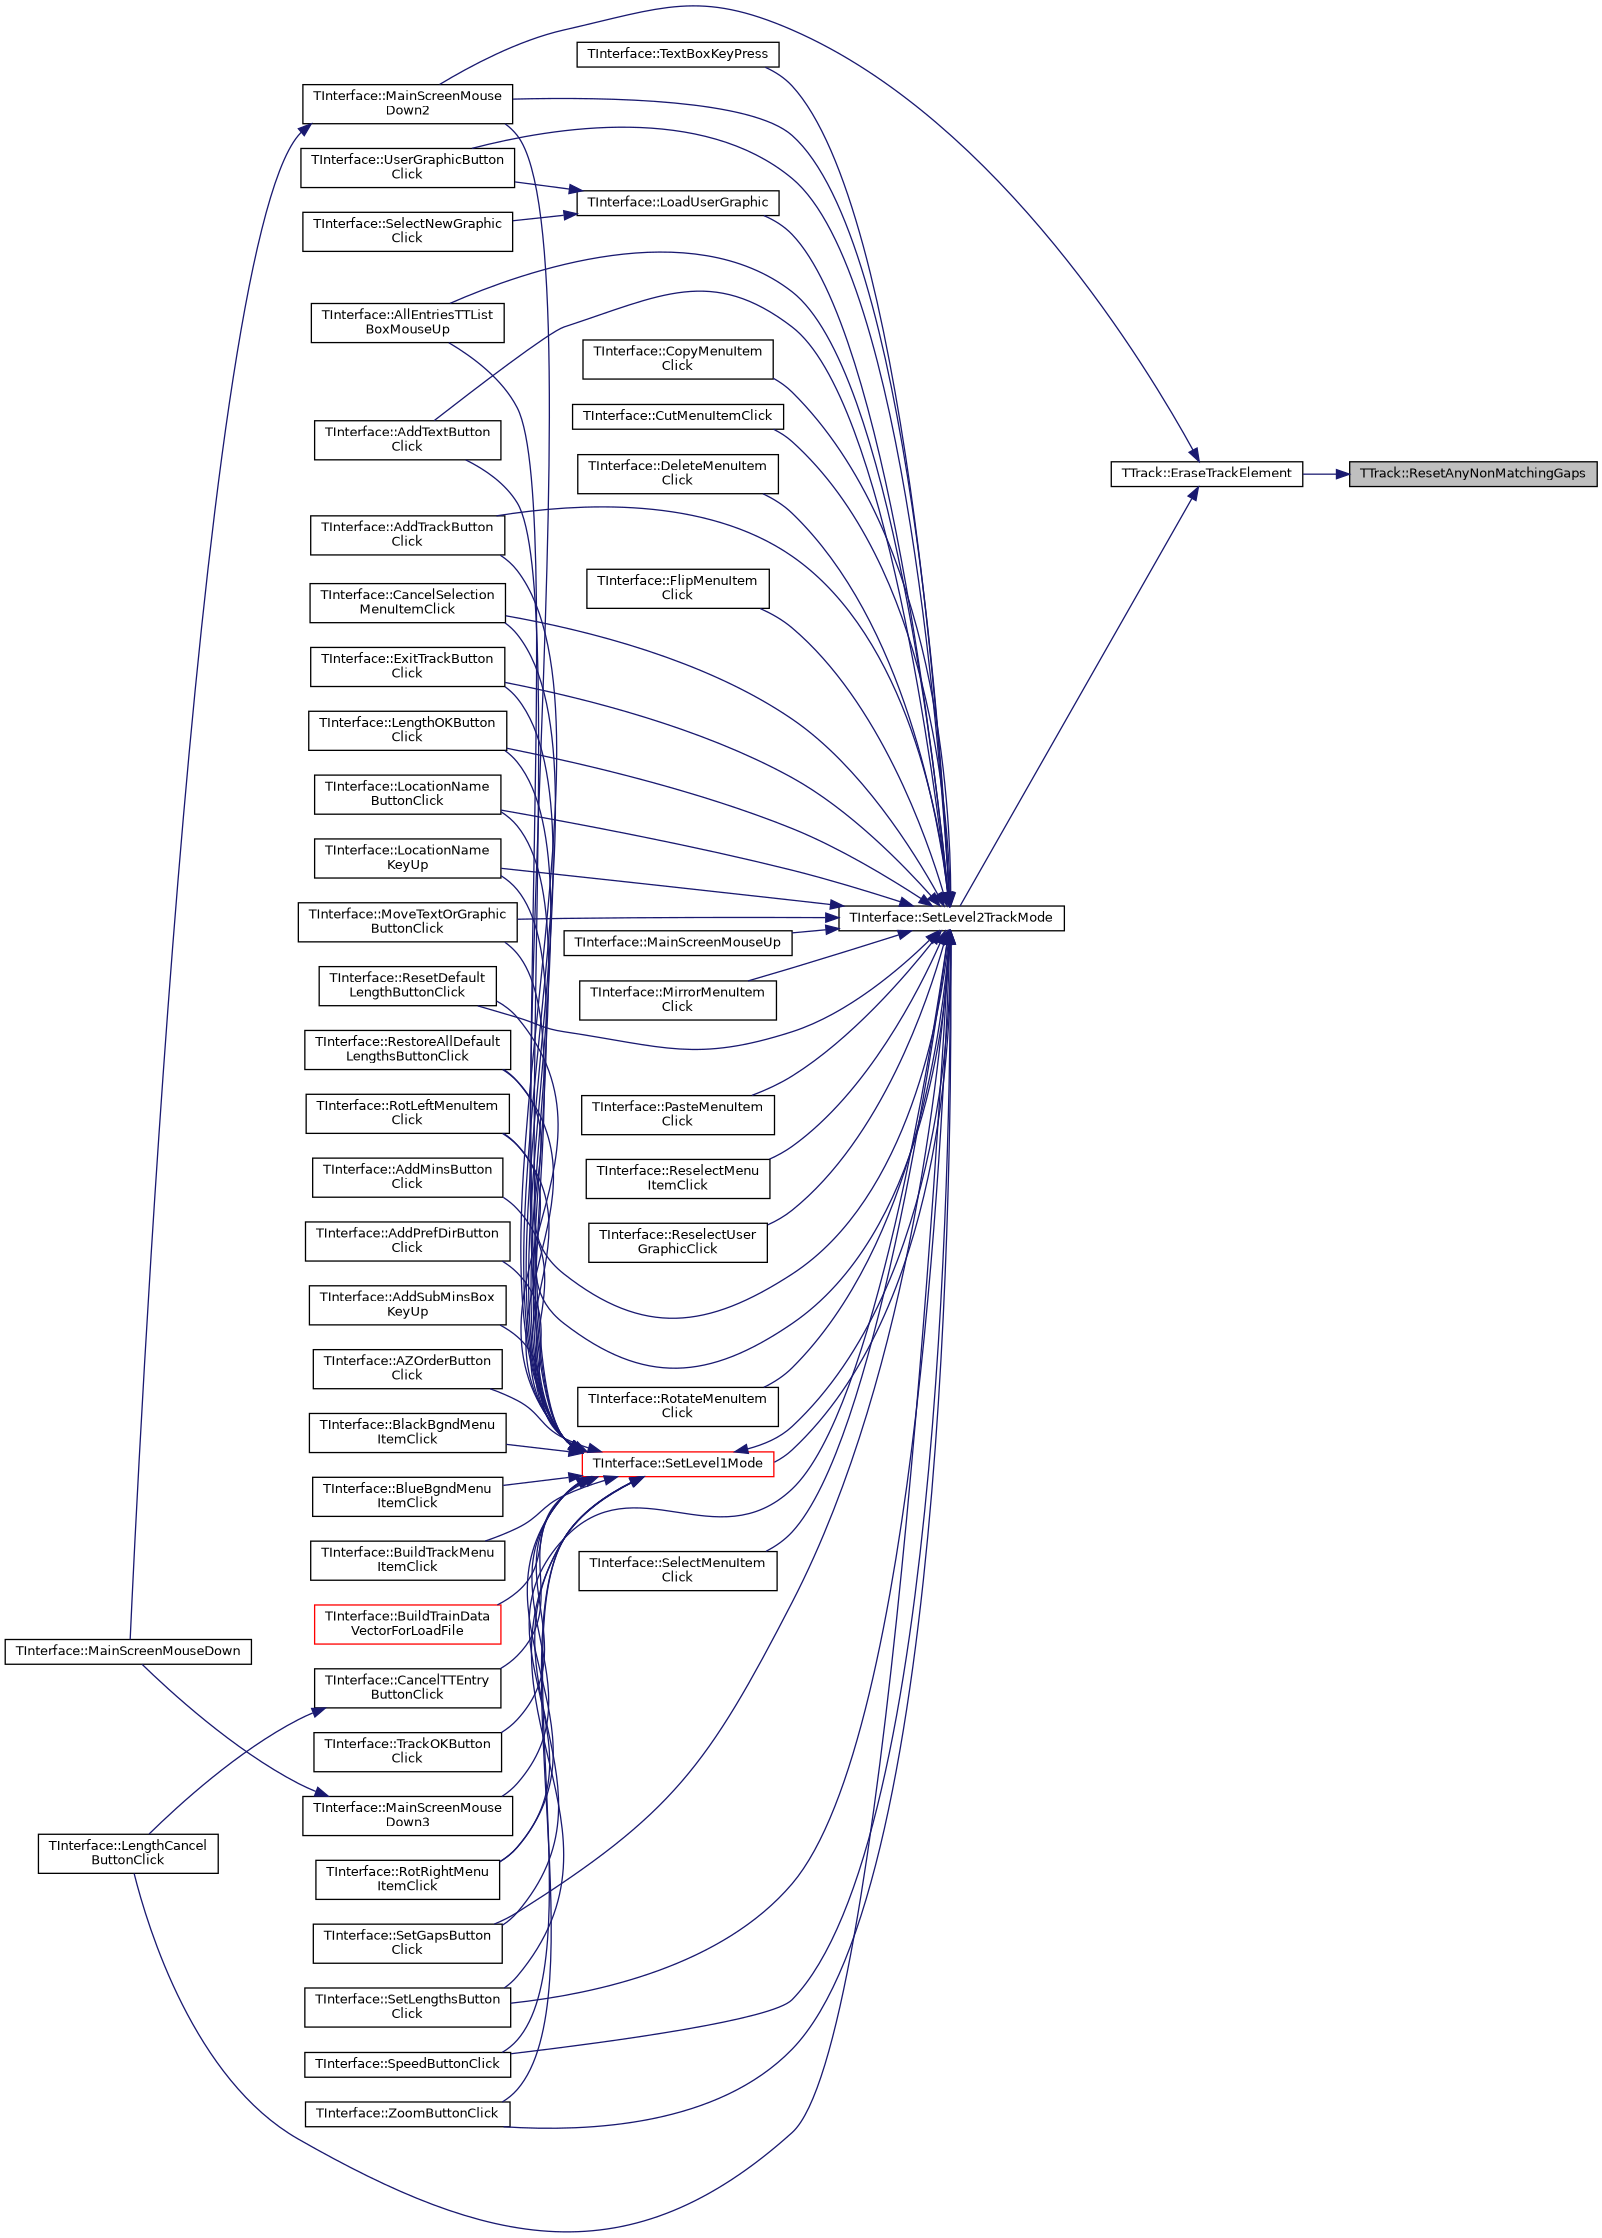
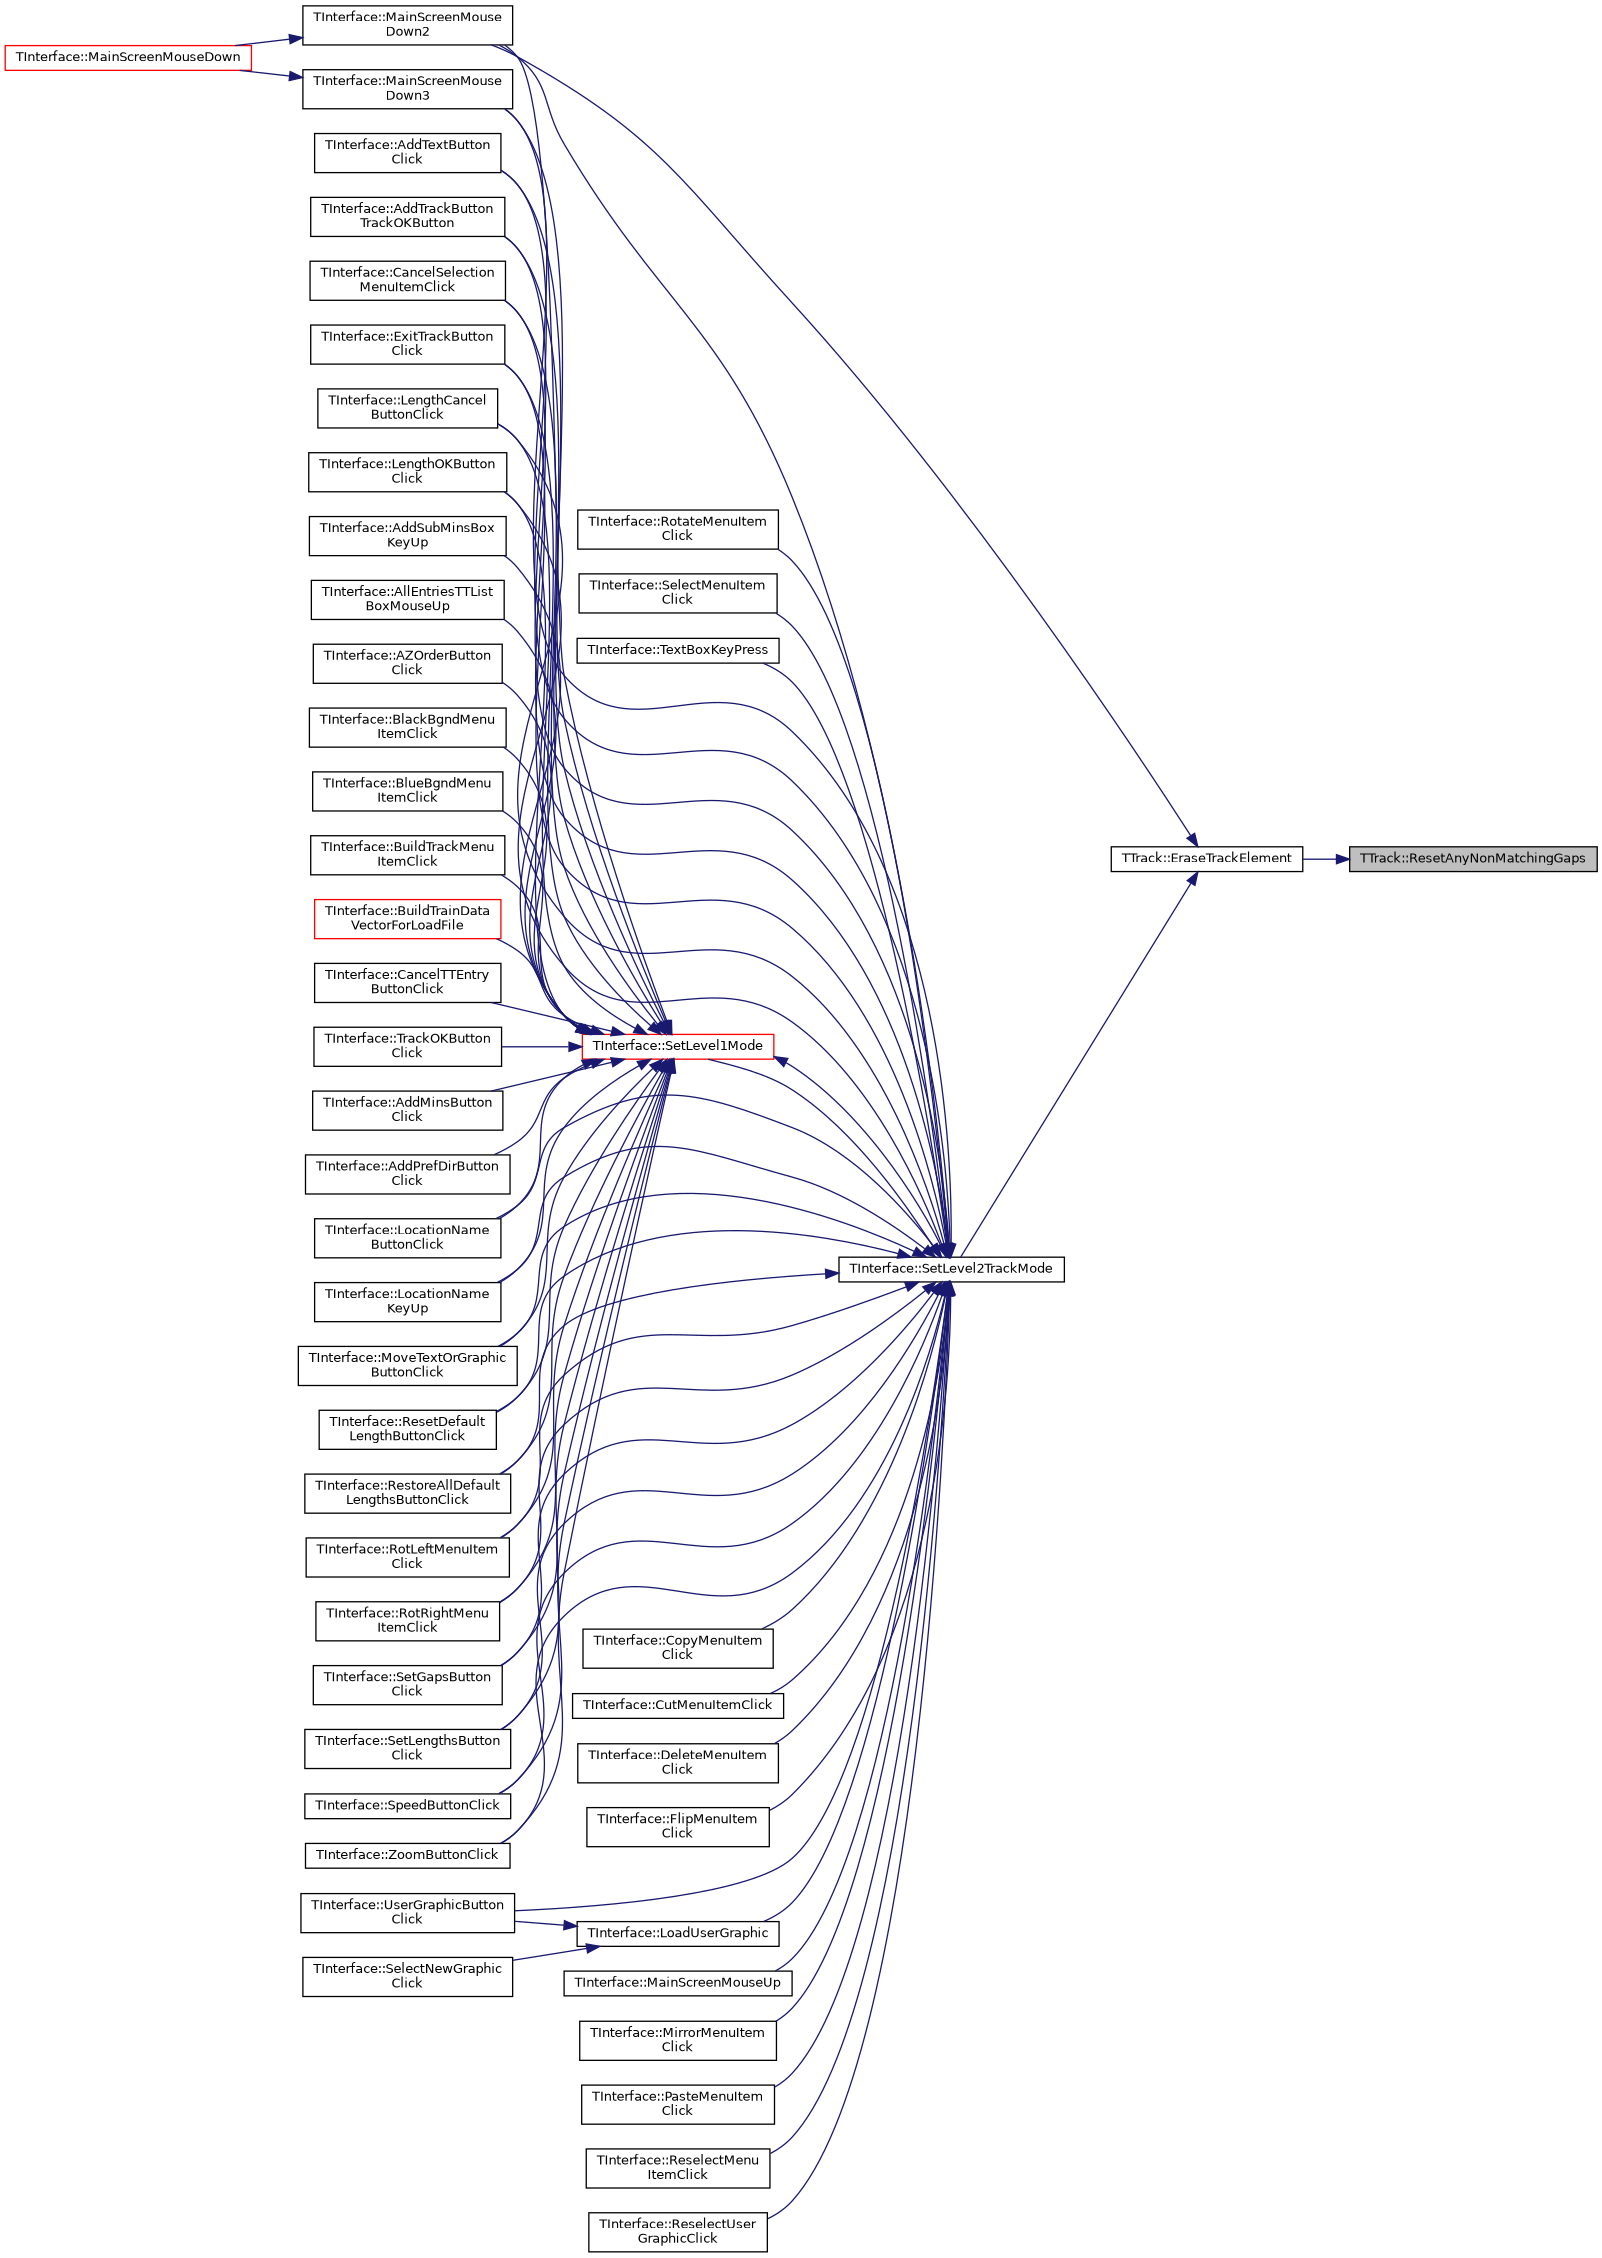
(858, 408) -> (661, 708)
(408, 535) -> (408, 217)
(128, 1652) -> (128, 58)
(226, 1767) -> (545, 737)
